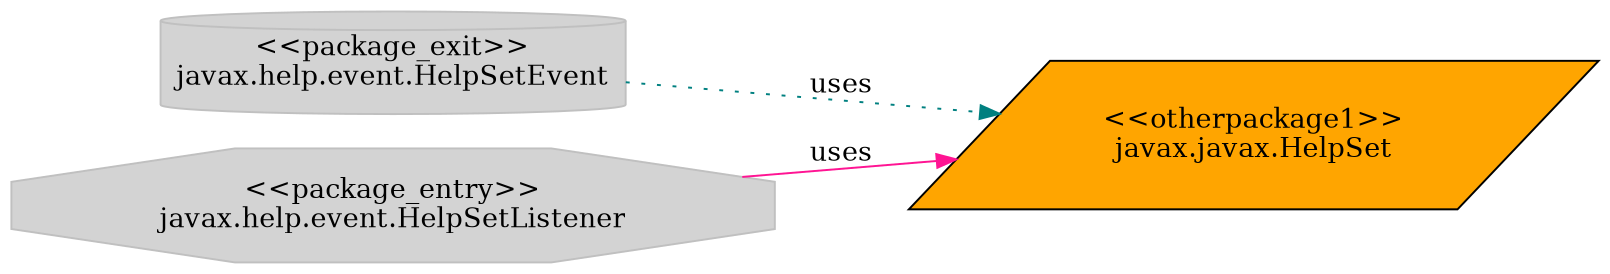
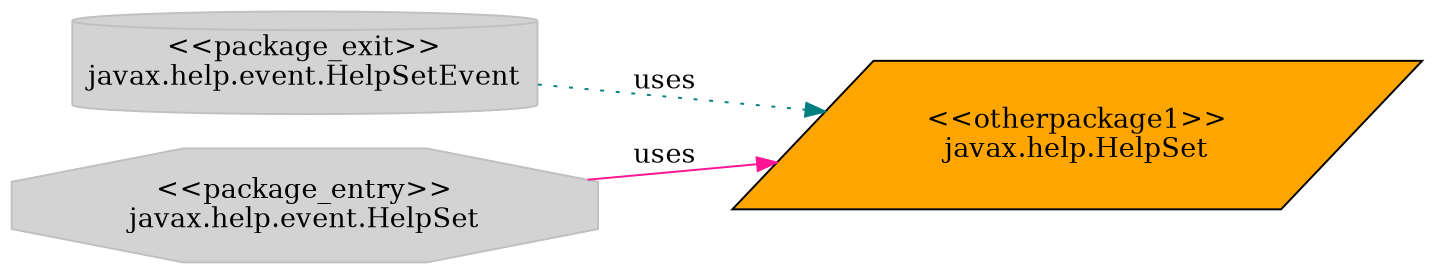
(1254, 135) -> (1077, 135)
(393, 205) -> (305, 205)
